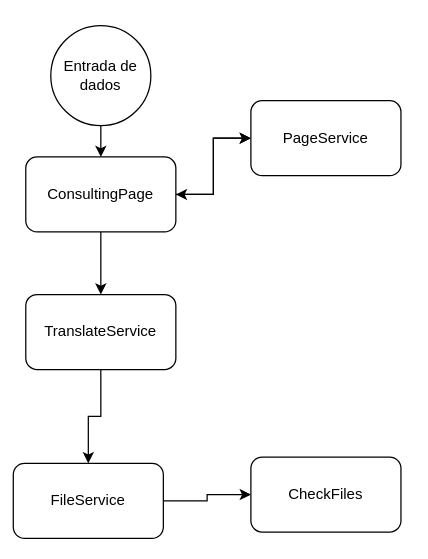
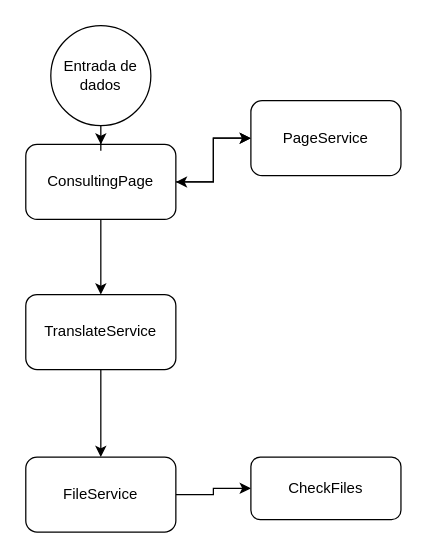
(101, 194) -> (101, 182)
(326, 494) -> (326, 488)
(88, 501) -> (101, 494)
